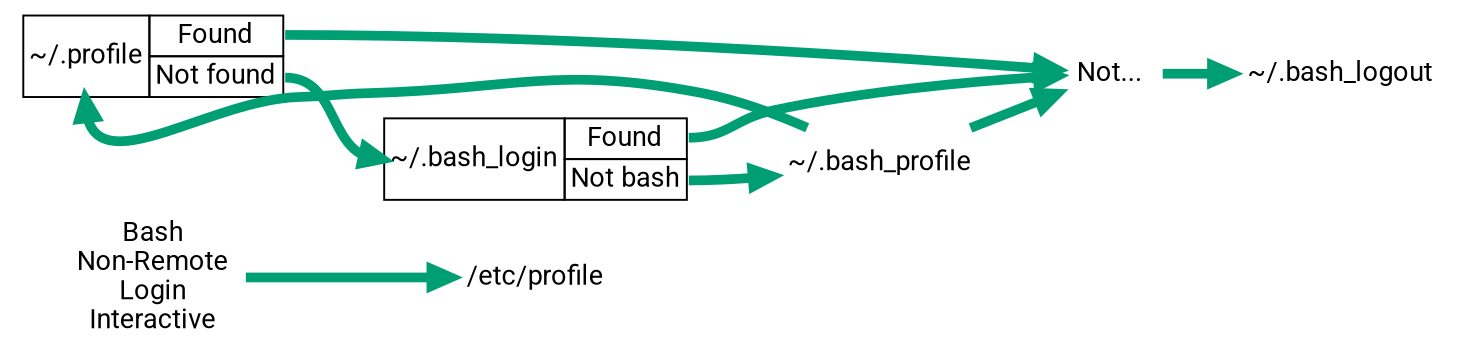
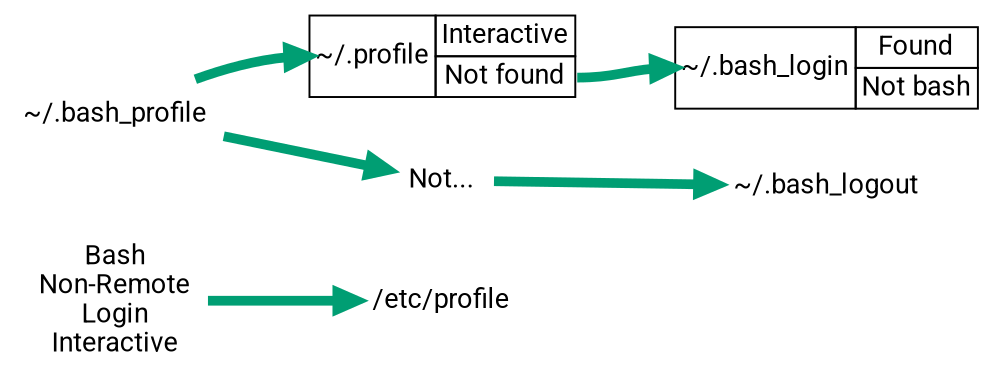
(216, 35) -> (505, 35)
(662, 45) -> none
(860, 95) -> none
(721, 180) -> none
